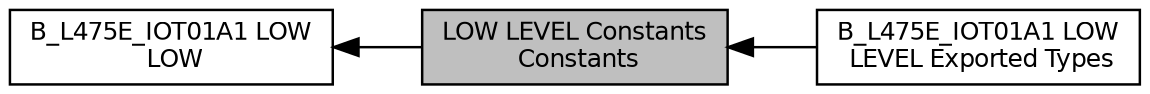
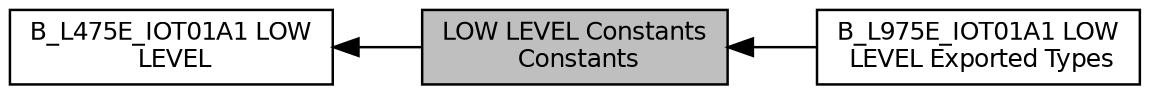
(171, 47) -> (171, 47)
(978, 47) -> (978, 47)
